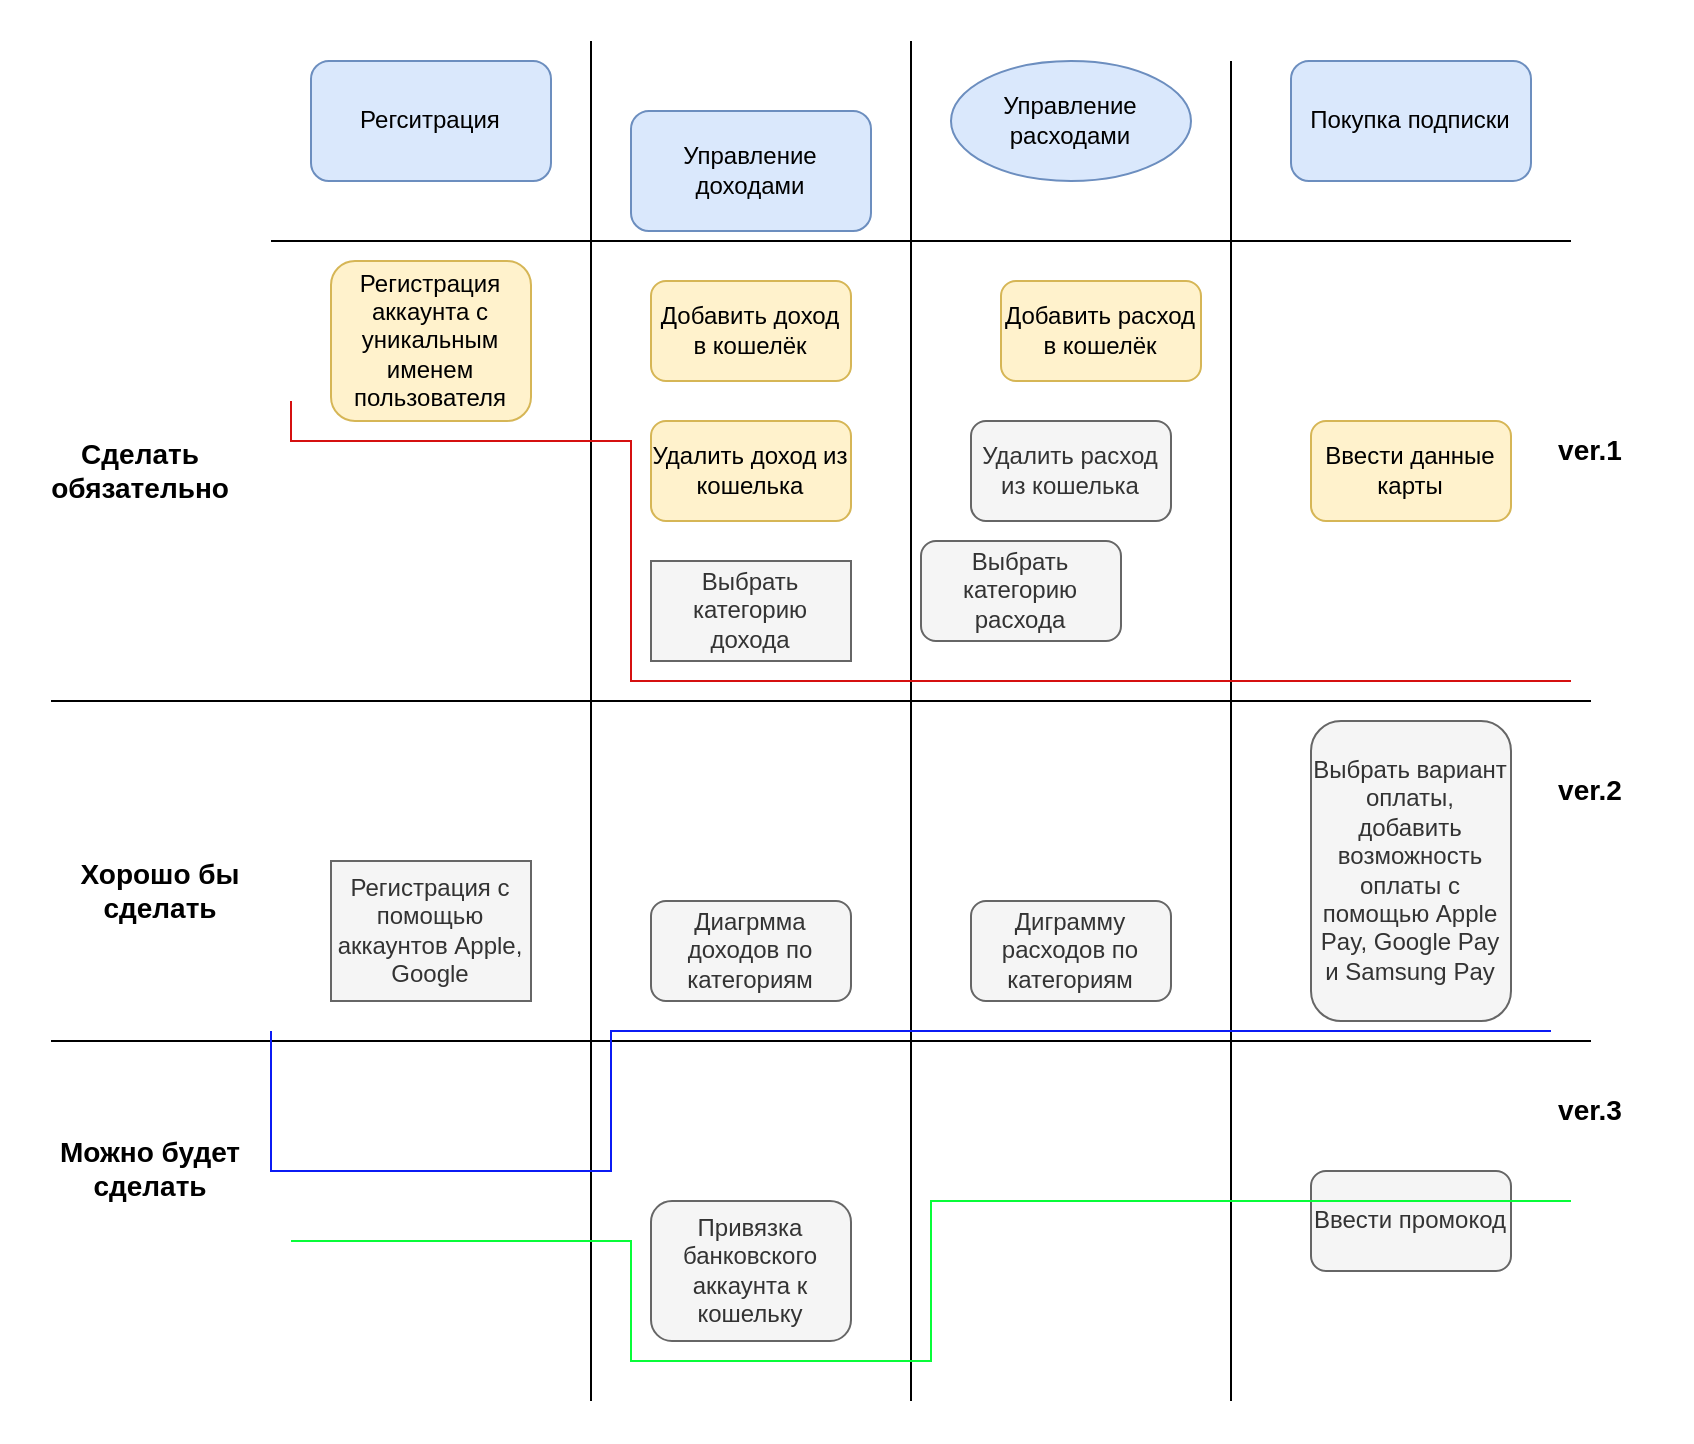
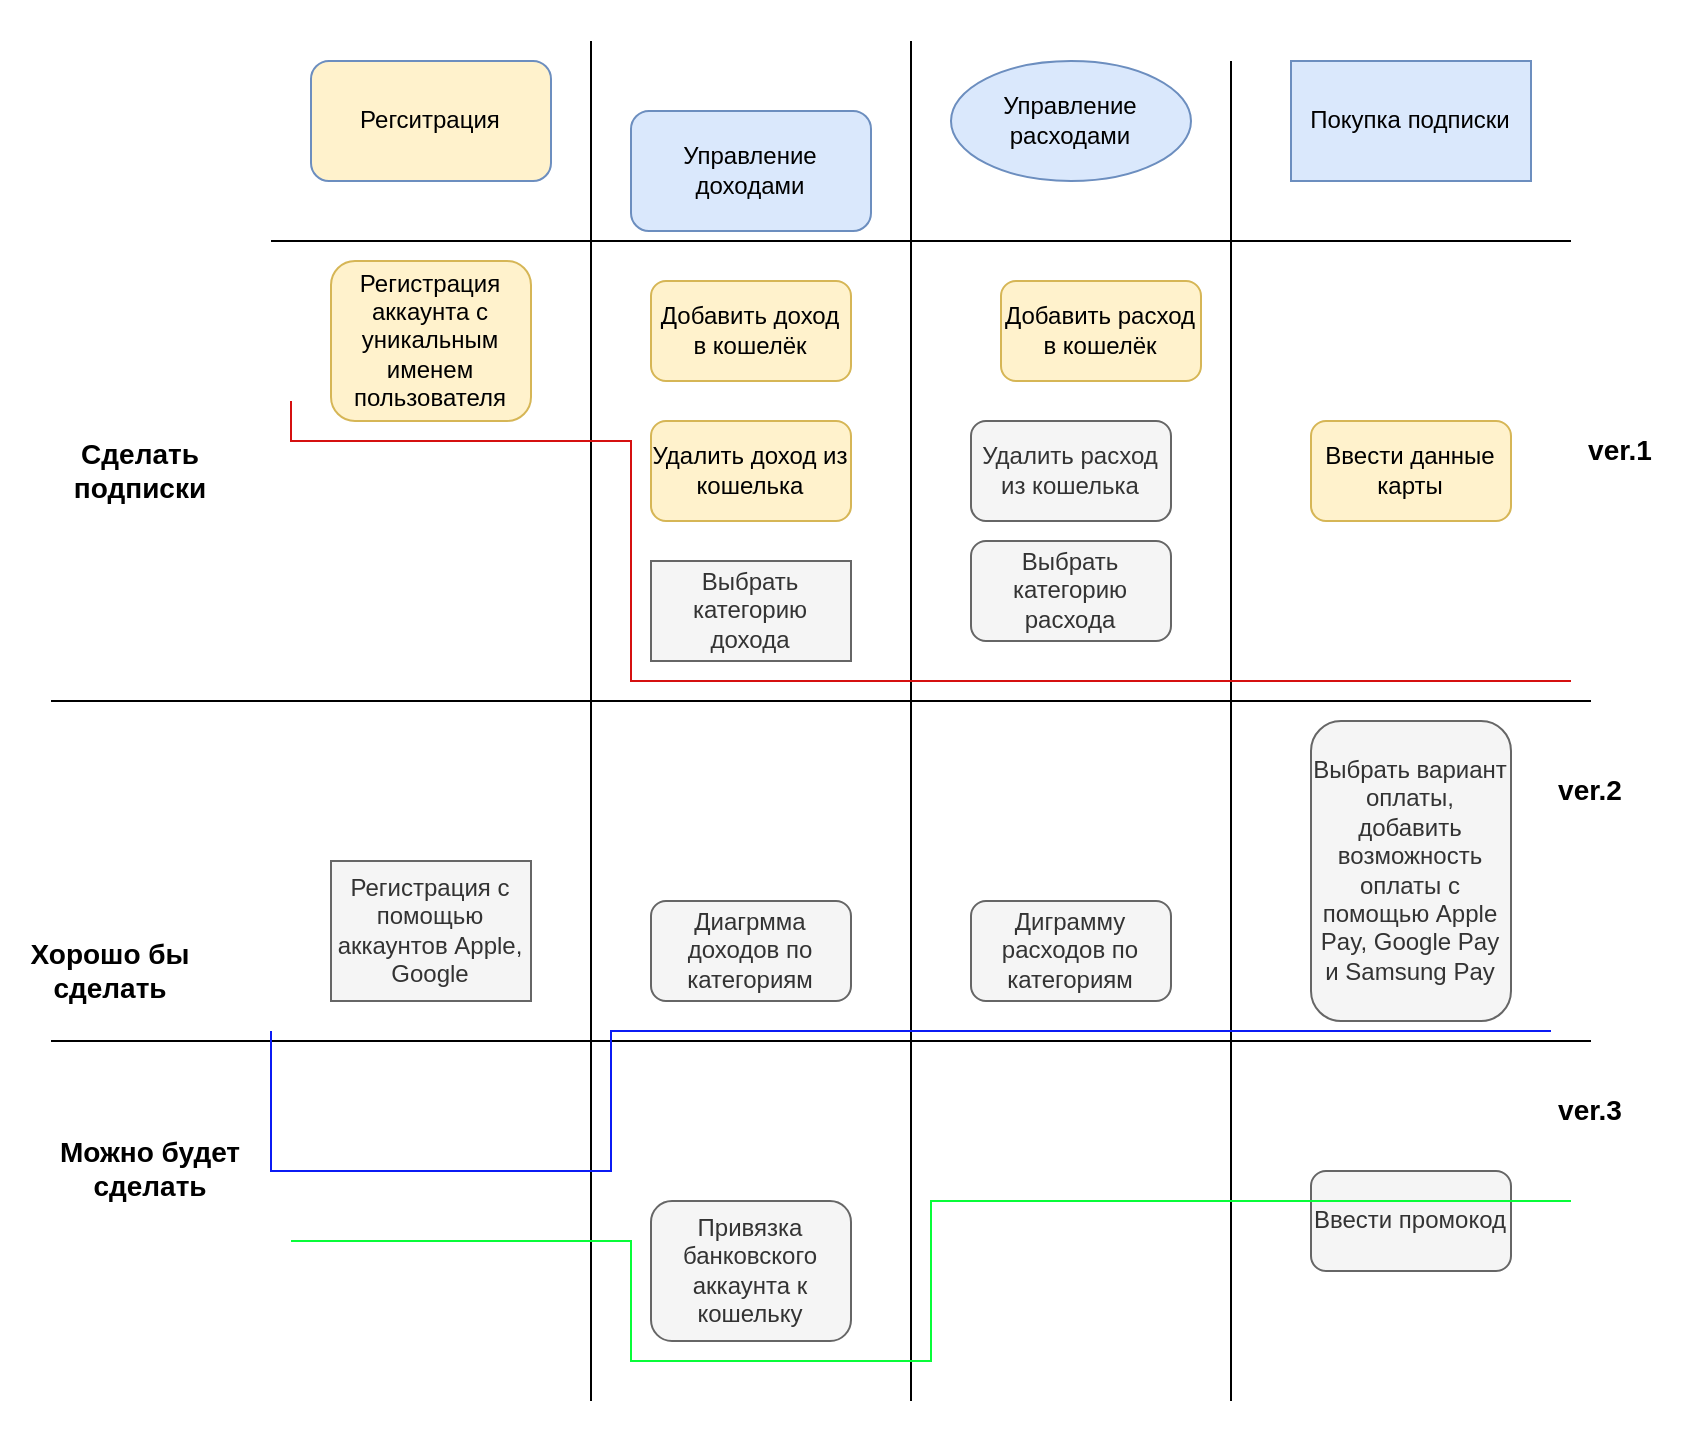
(431, 121) -> (431, 121)
(1411, 121) -> (1411, 121)
(1591, 451) -> (1621, 451)
(141, 471) -> (141, 471)
(1021, 591) -> (1071, 591)
(161, 891) -> (111, 971)
